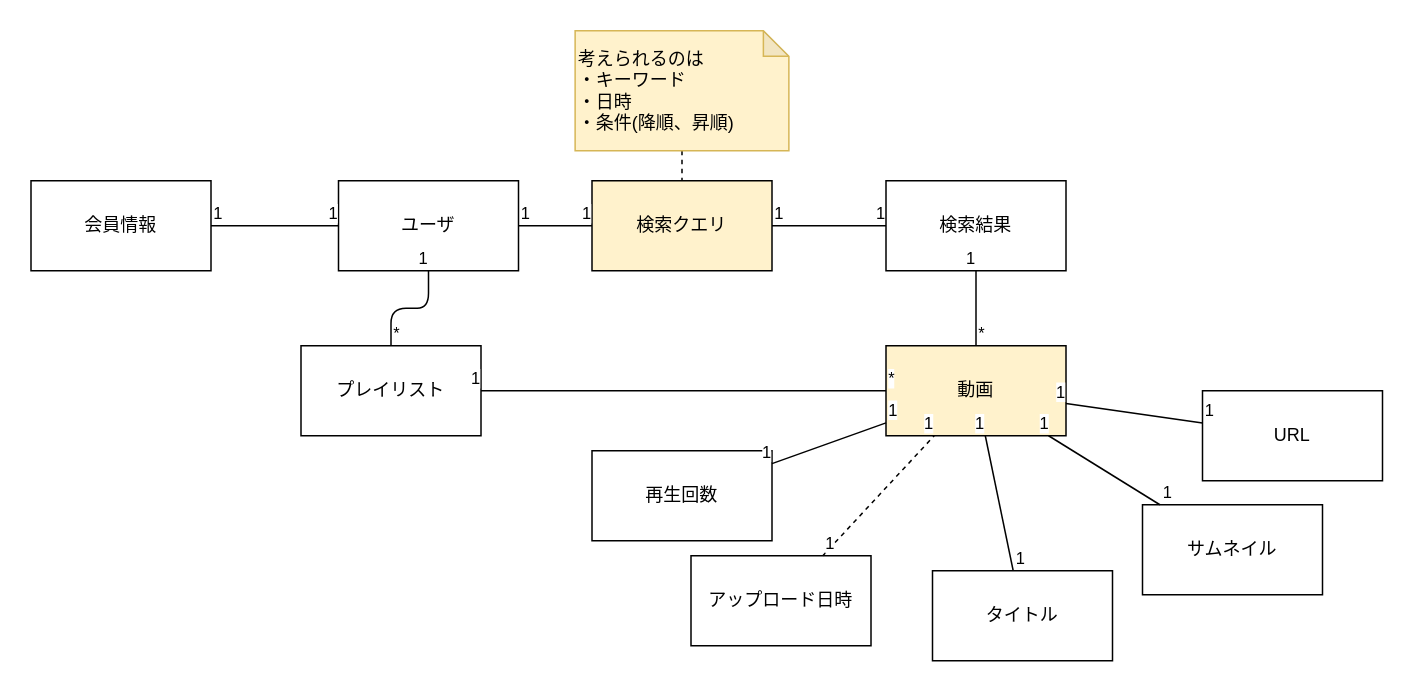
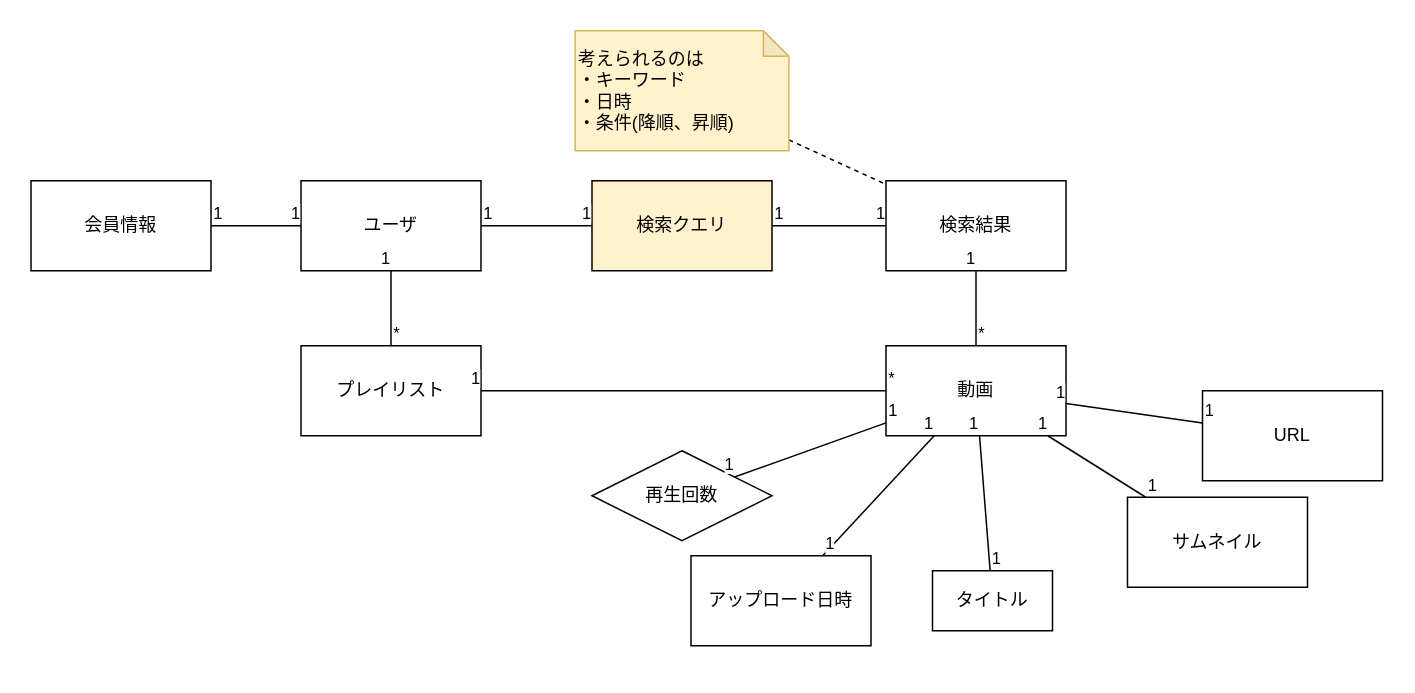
(682, 165) -> (836, 162)
(428, 226) -> (391, 226)
(976, 391) -> (976, 391)
(883, 491) -> (883, 491)
(682, 496) -> (682, 496)
(1232, 550) -> (1217, 542)
(1022, 616) -> (992, 601)
